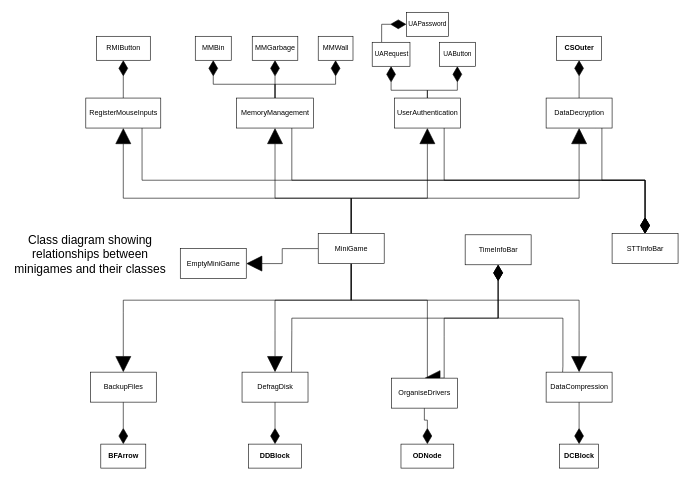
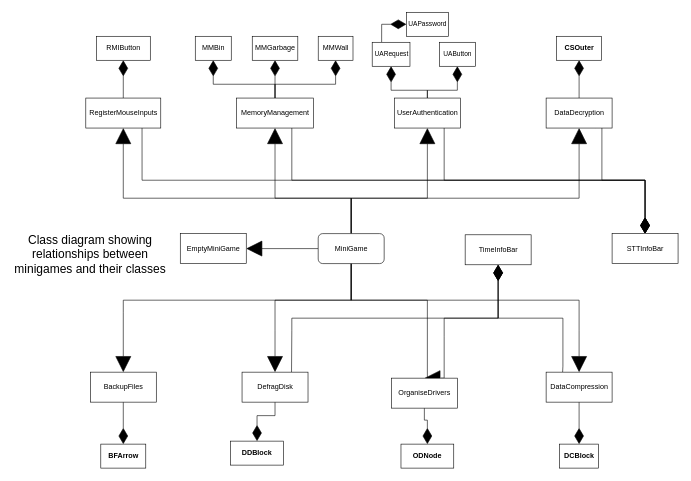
(351, 249) -> (351, 249)
(213, 264) -> (213, 249)
(275, 456) -> (257, 453)
